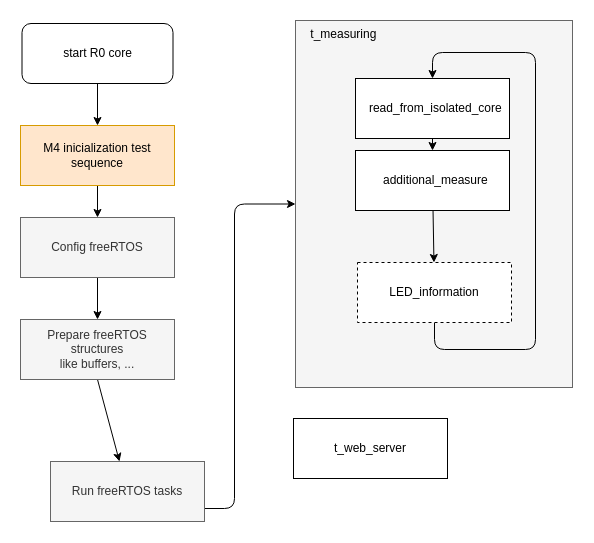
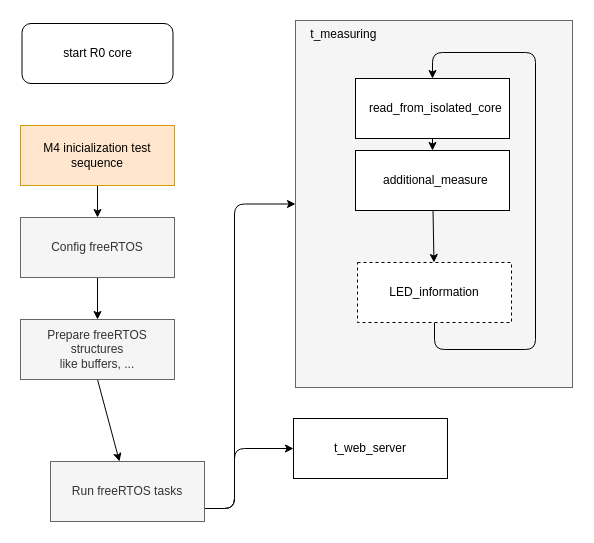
(98, 101) -> none
none -> (263, 449)
